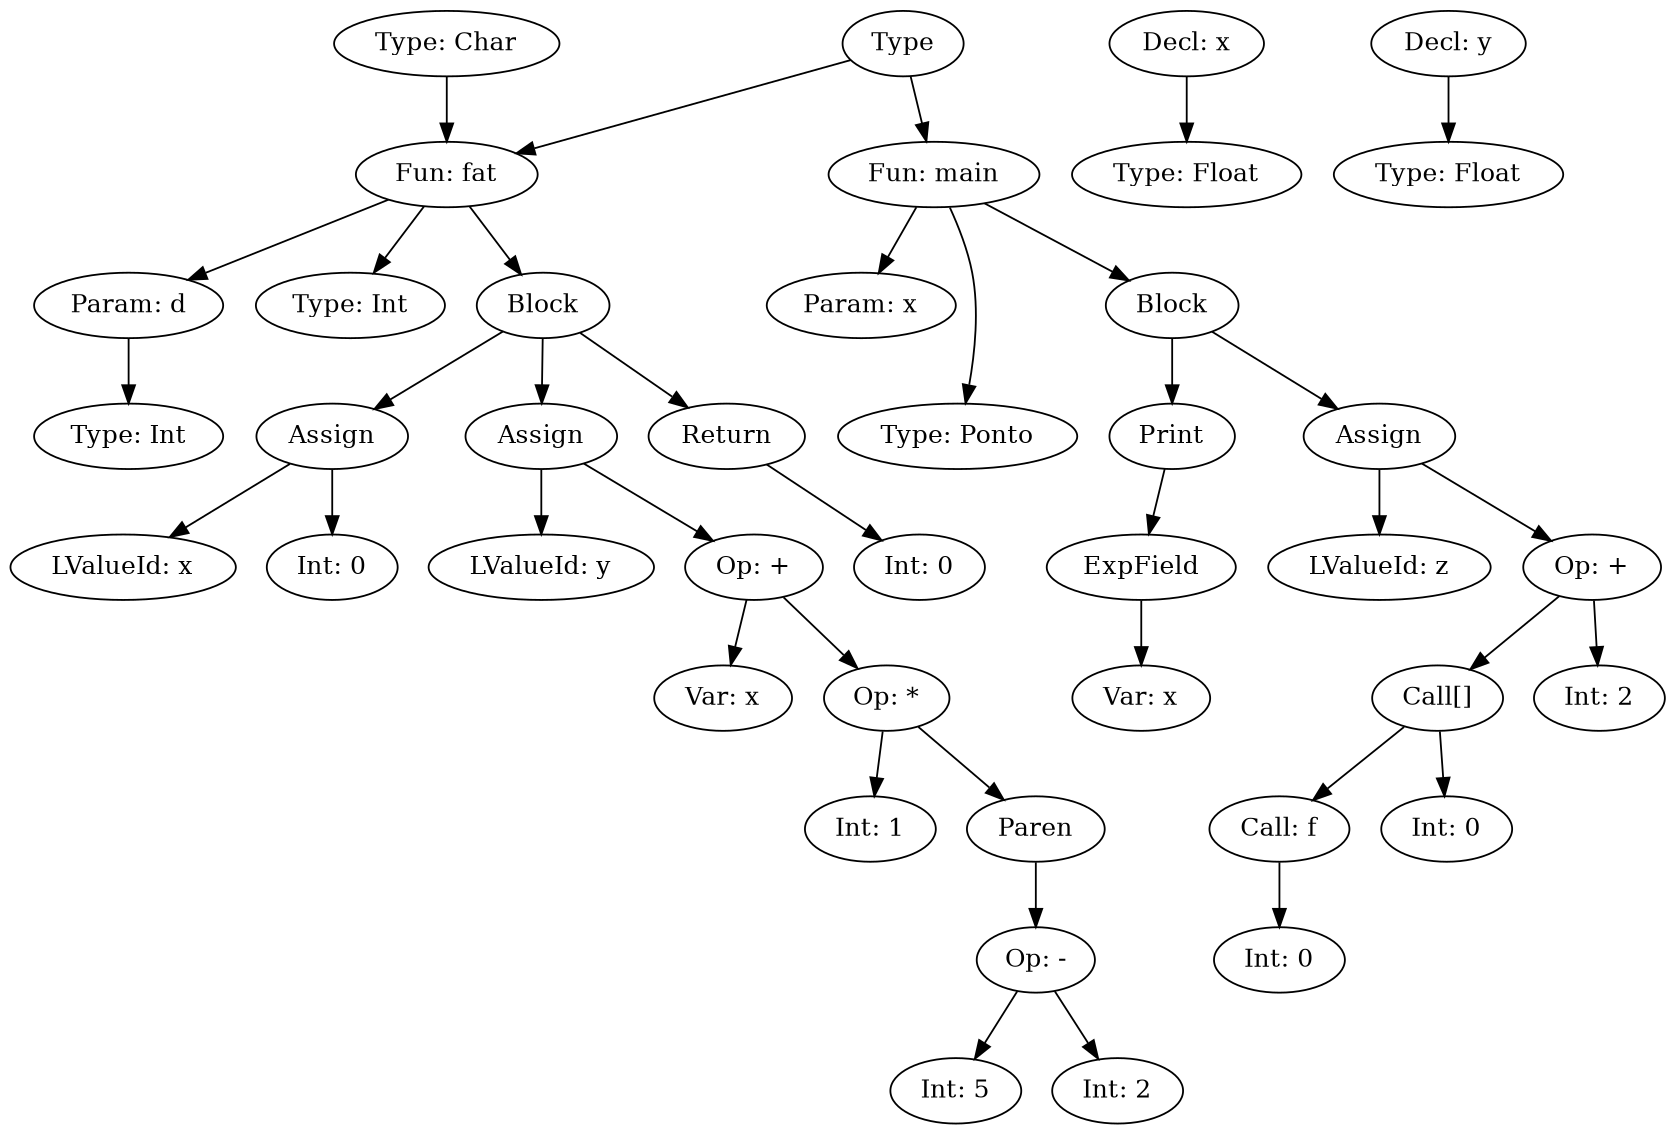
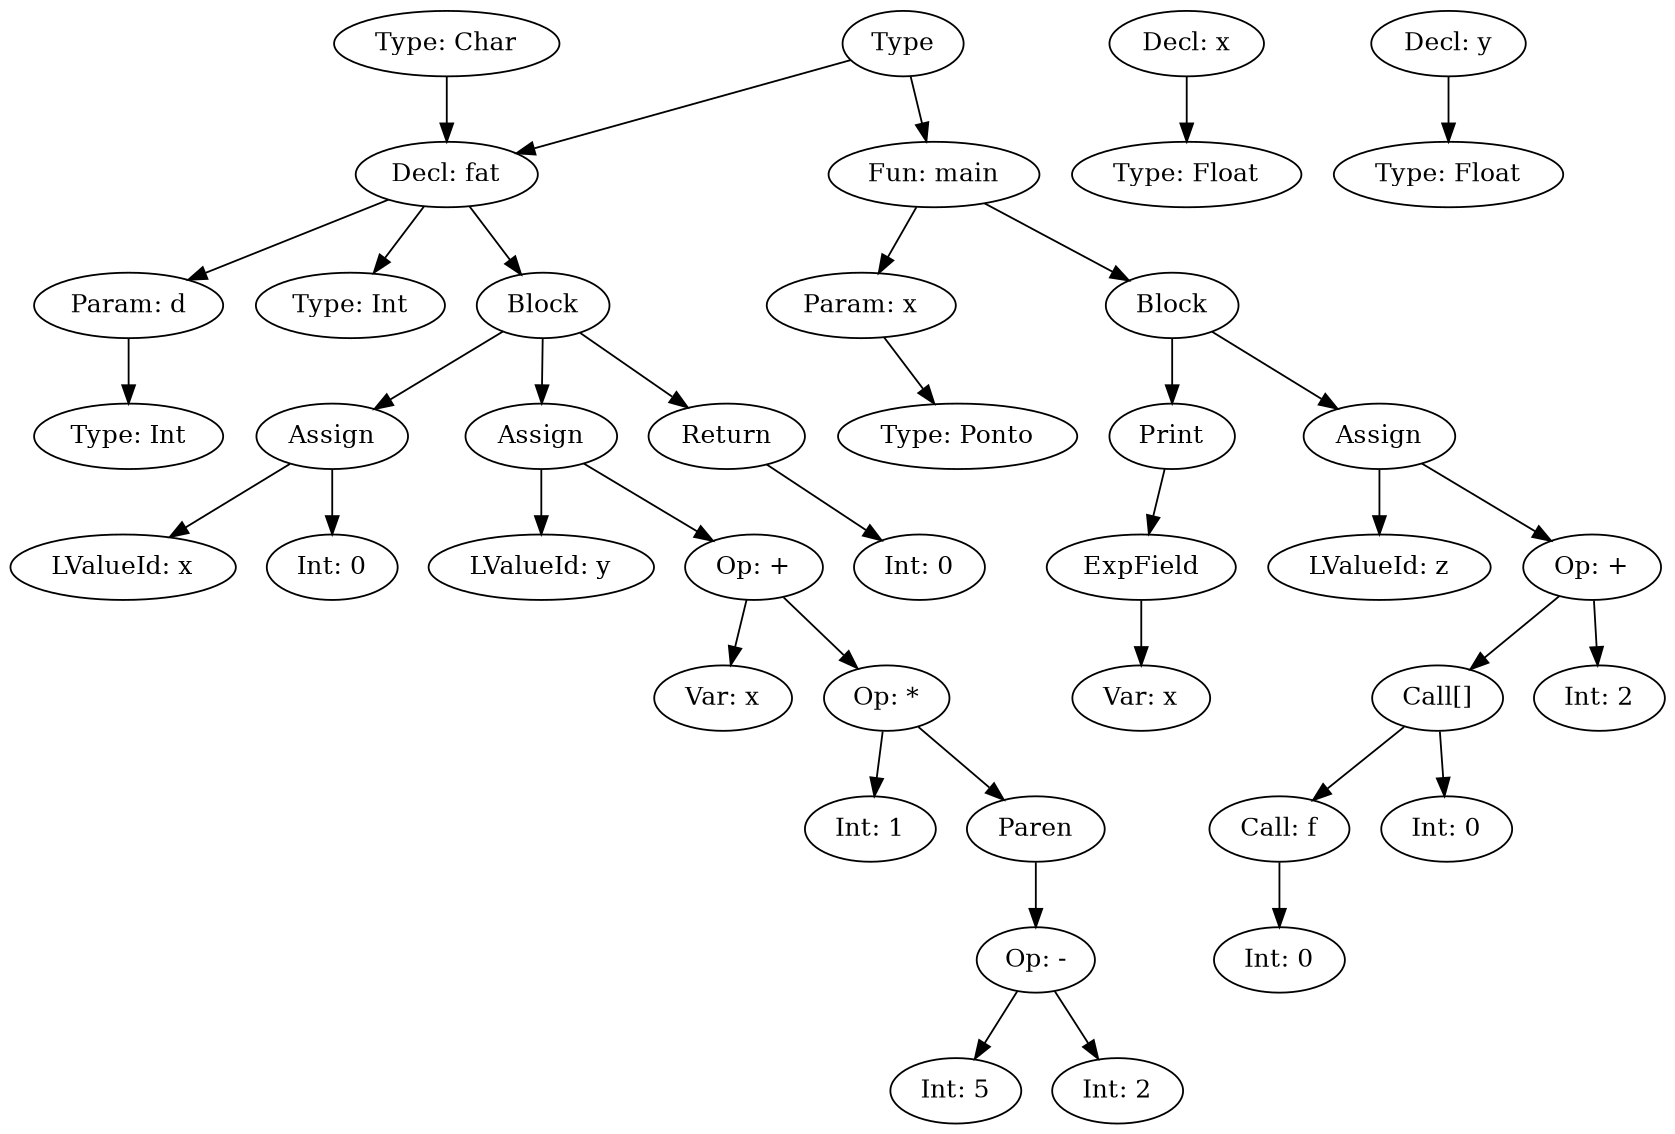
(447, 175) -> (447, 175)
(975, 294) -> (904, 363)
